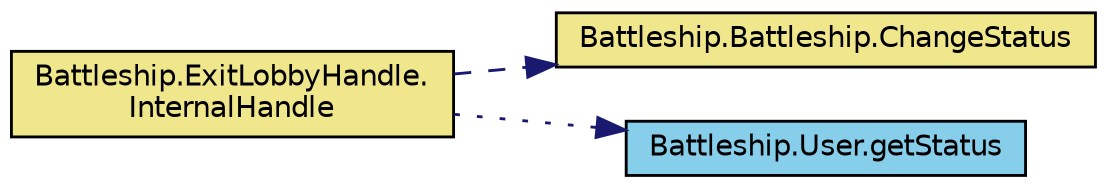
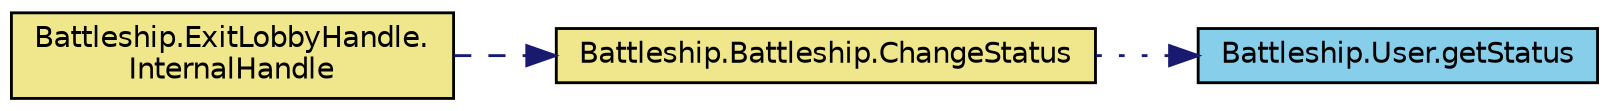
(525, 121) -> (1133, 56)
